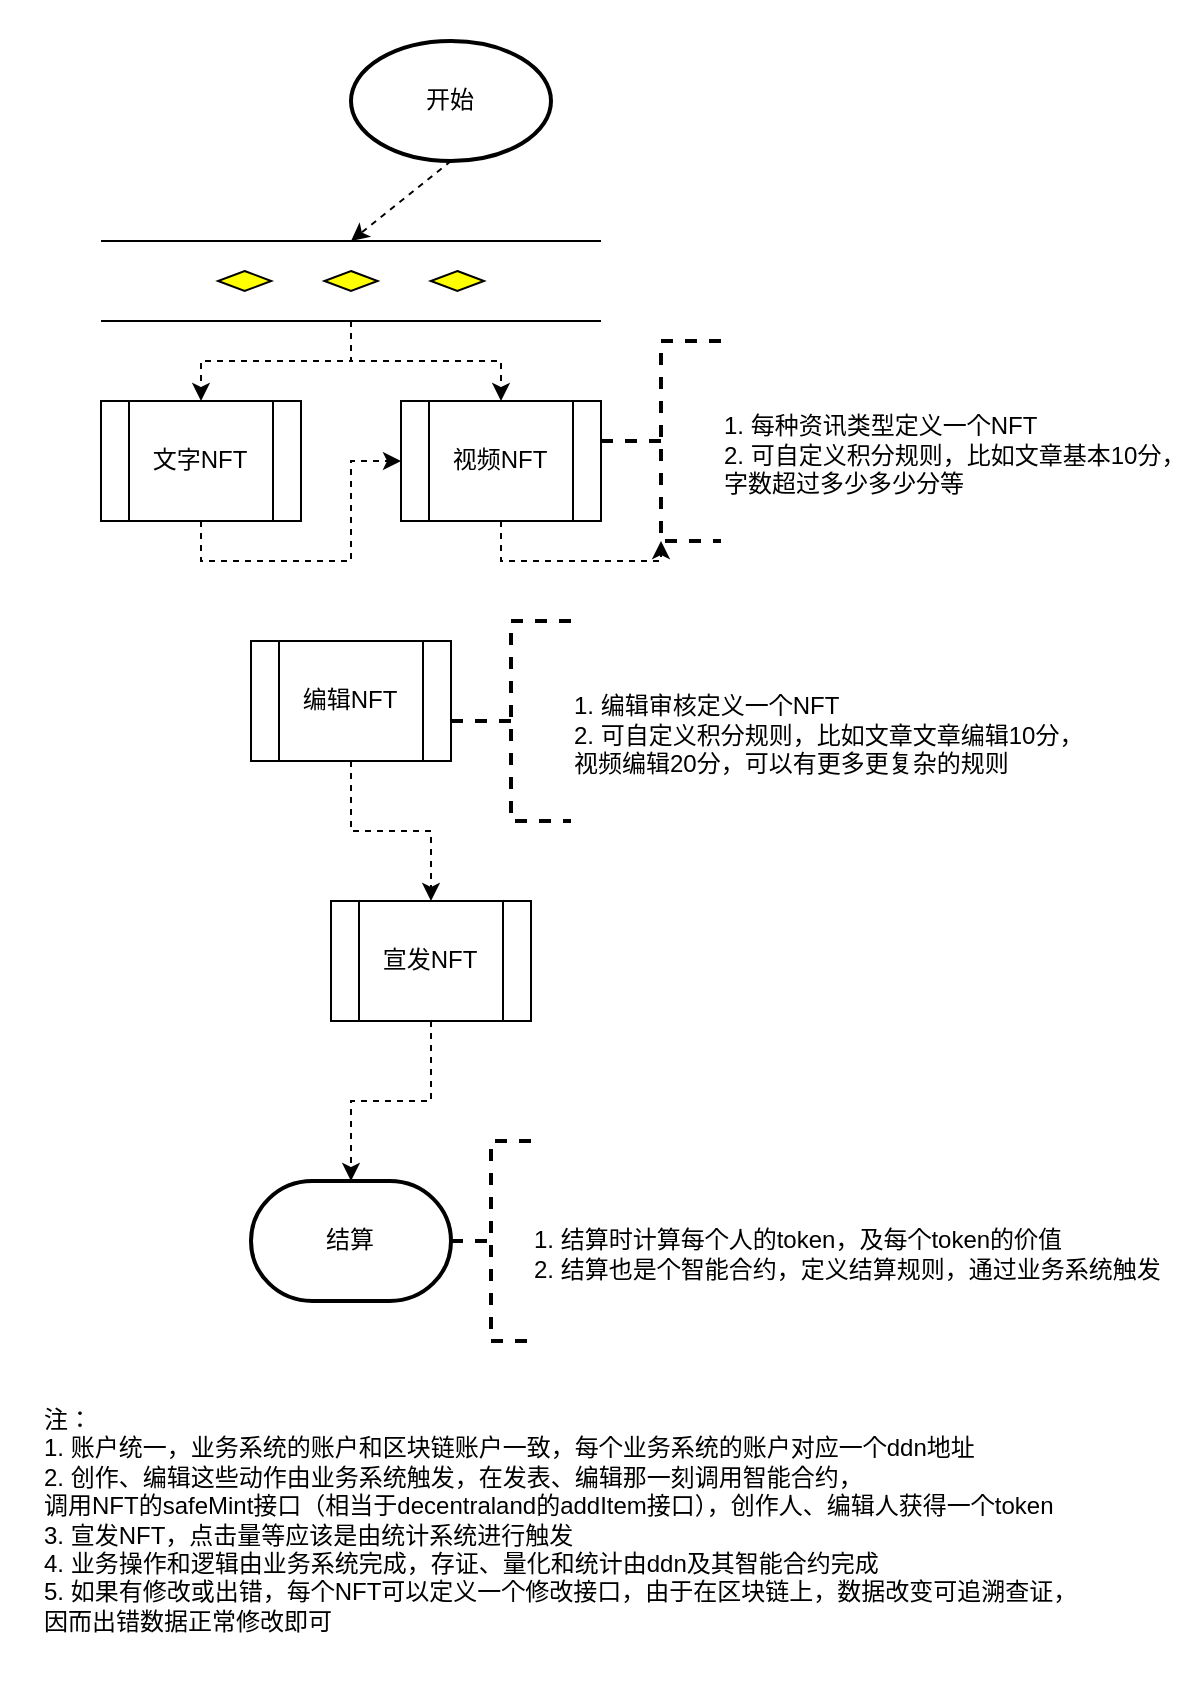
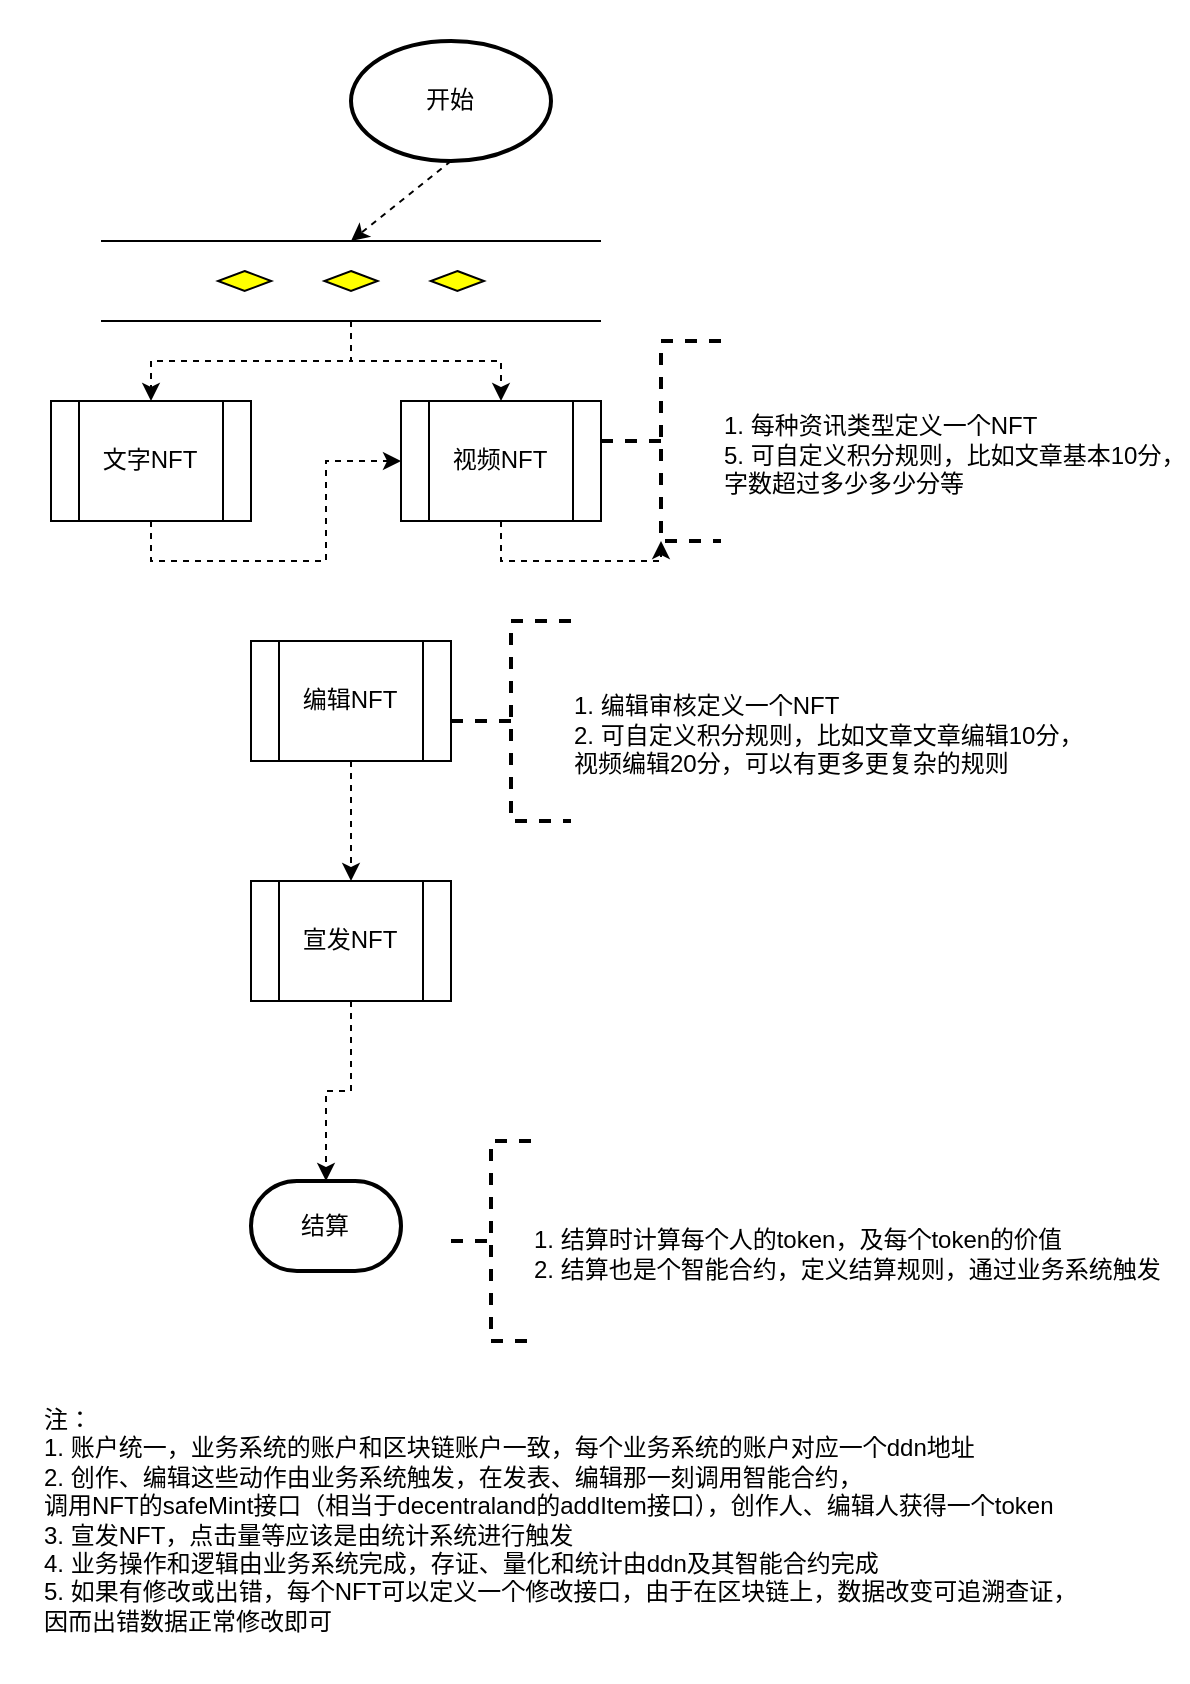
(956, 441) -> (956, 441)
(201, 461) -> (151, 461)
(431, 961) -> (351, 941)
(351, 1241) -> (326, 1226)
